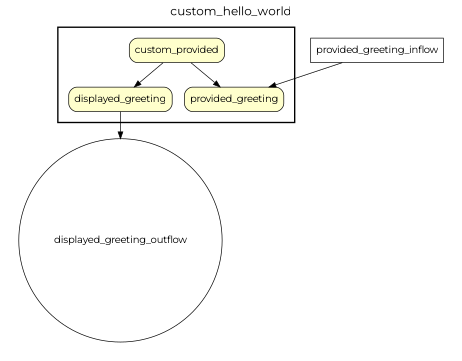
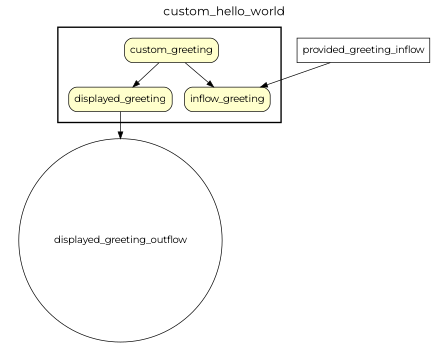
(177, 50) -> (172, 50)
(234, 99) -> (227, 99)
